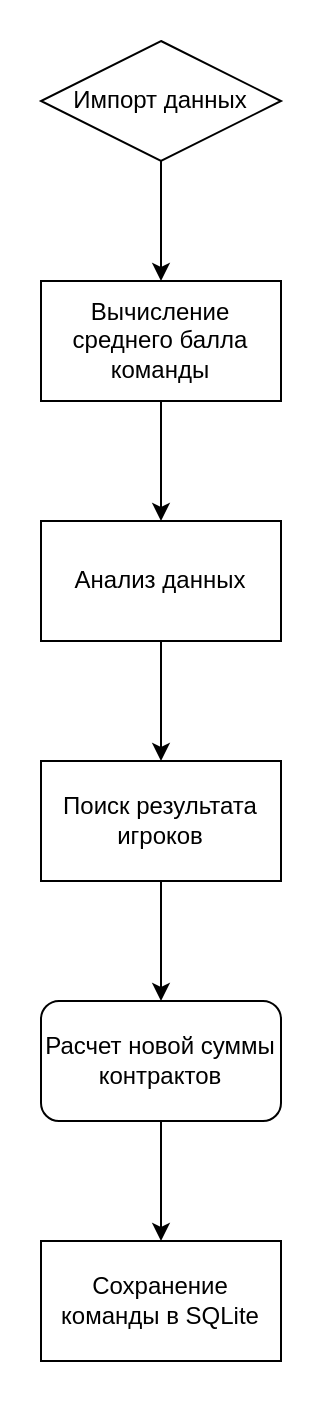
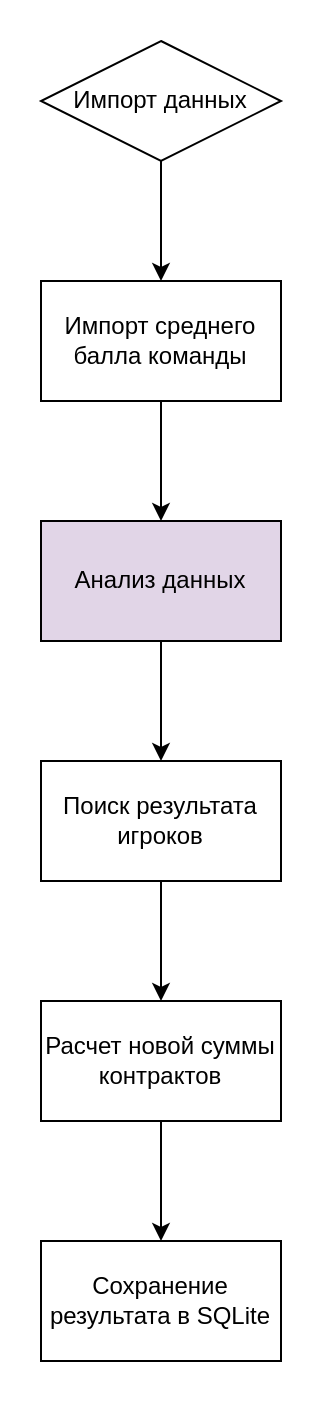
(161, 341) -> (161, 341)
(161, 581) -> (161, 581)
(161, 1061) -> (161, 1061)
(161, 1301) -> (161, 1301)
